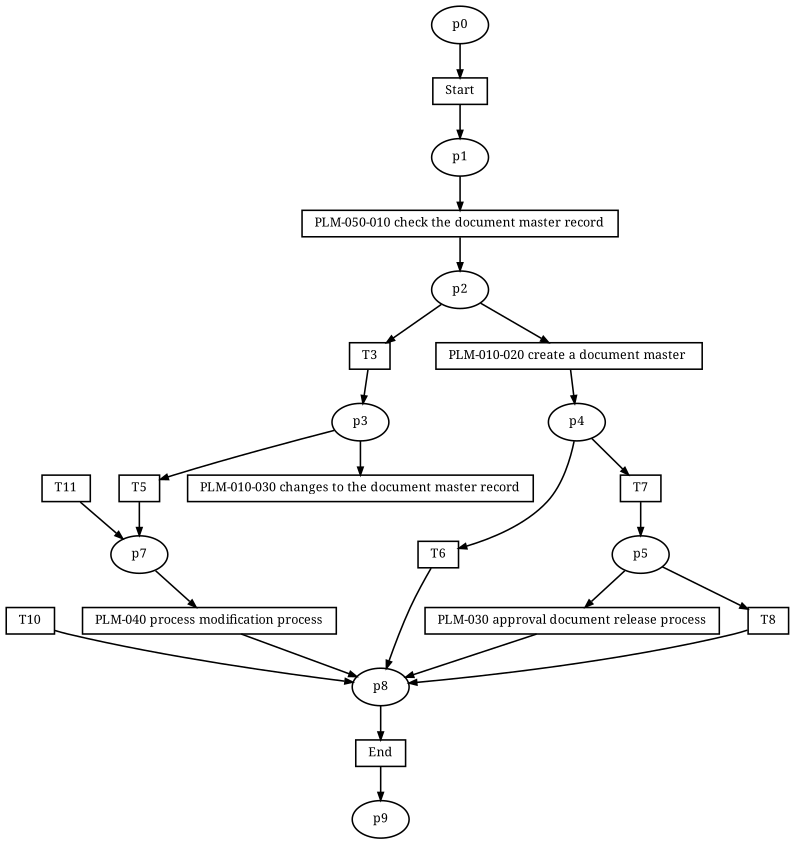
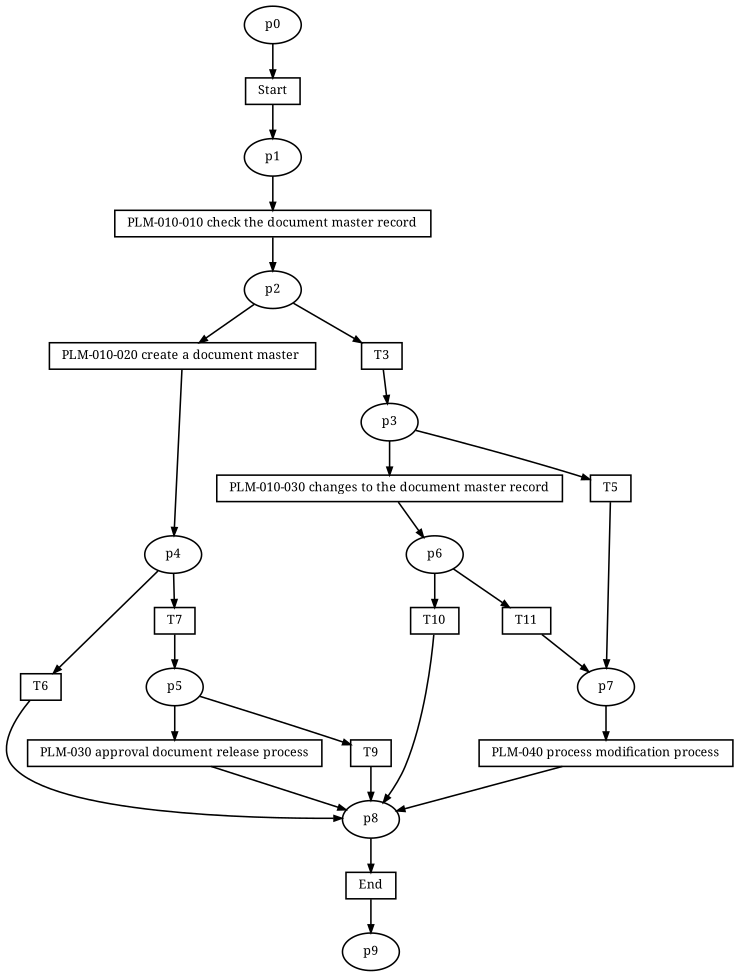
(460, 224) -> (273, 224)
none -> (435, 555)
(768, 621) -> (371, 753)
